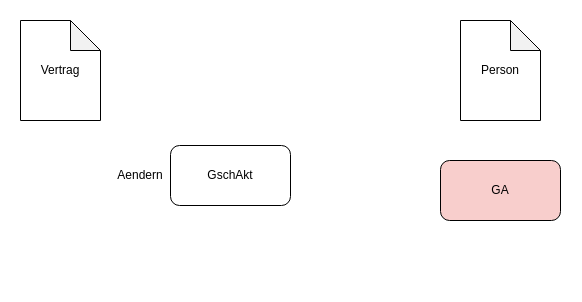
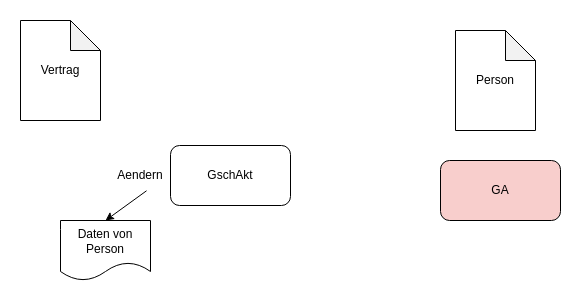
(501, 71) -> (496, 81)
none -> (129, 204)
none -> (106, 251)
